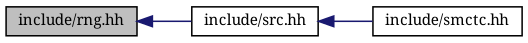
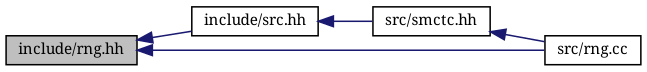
(448, 21) -> (432, 21)
none -> (593, 50)
